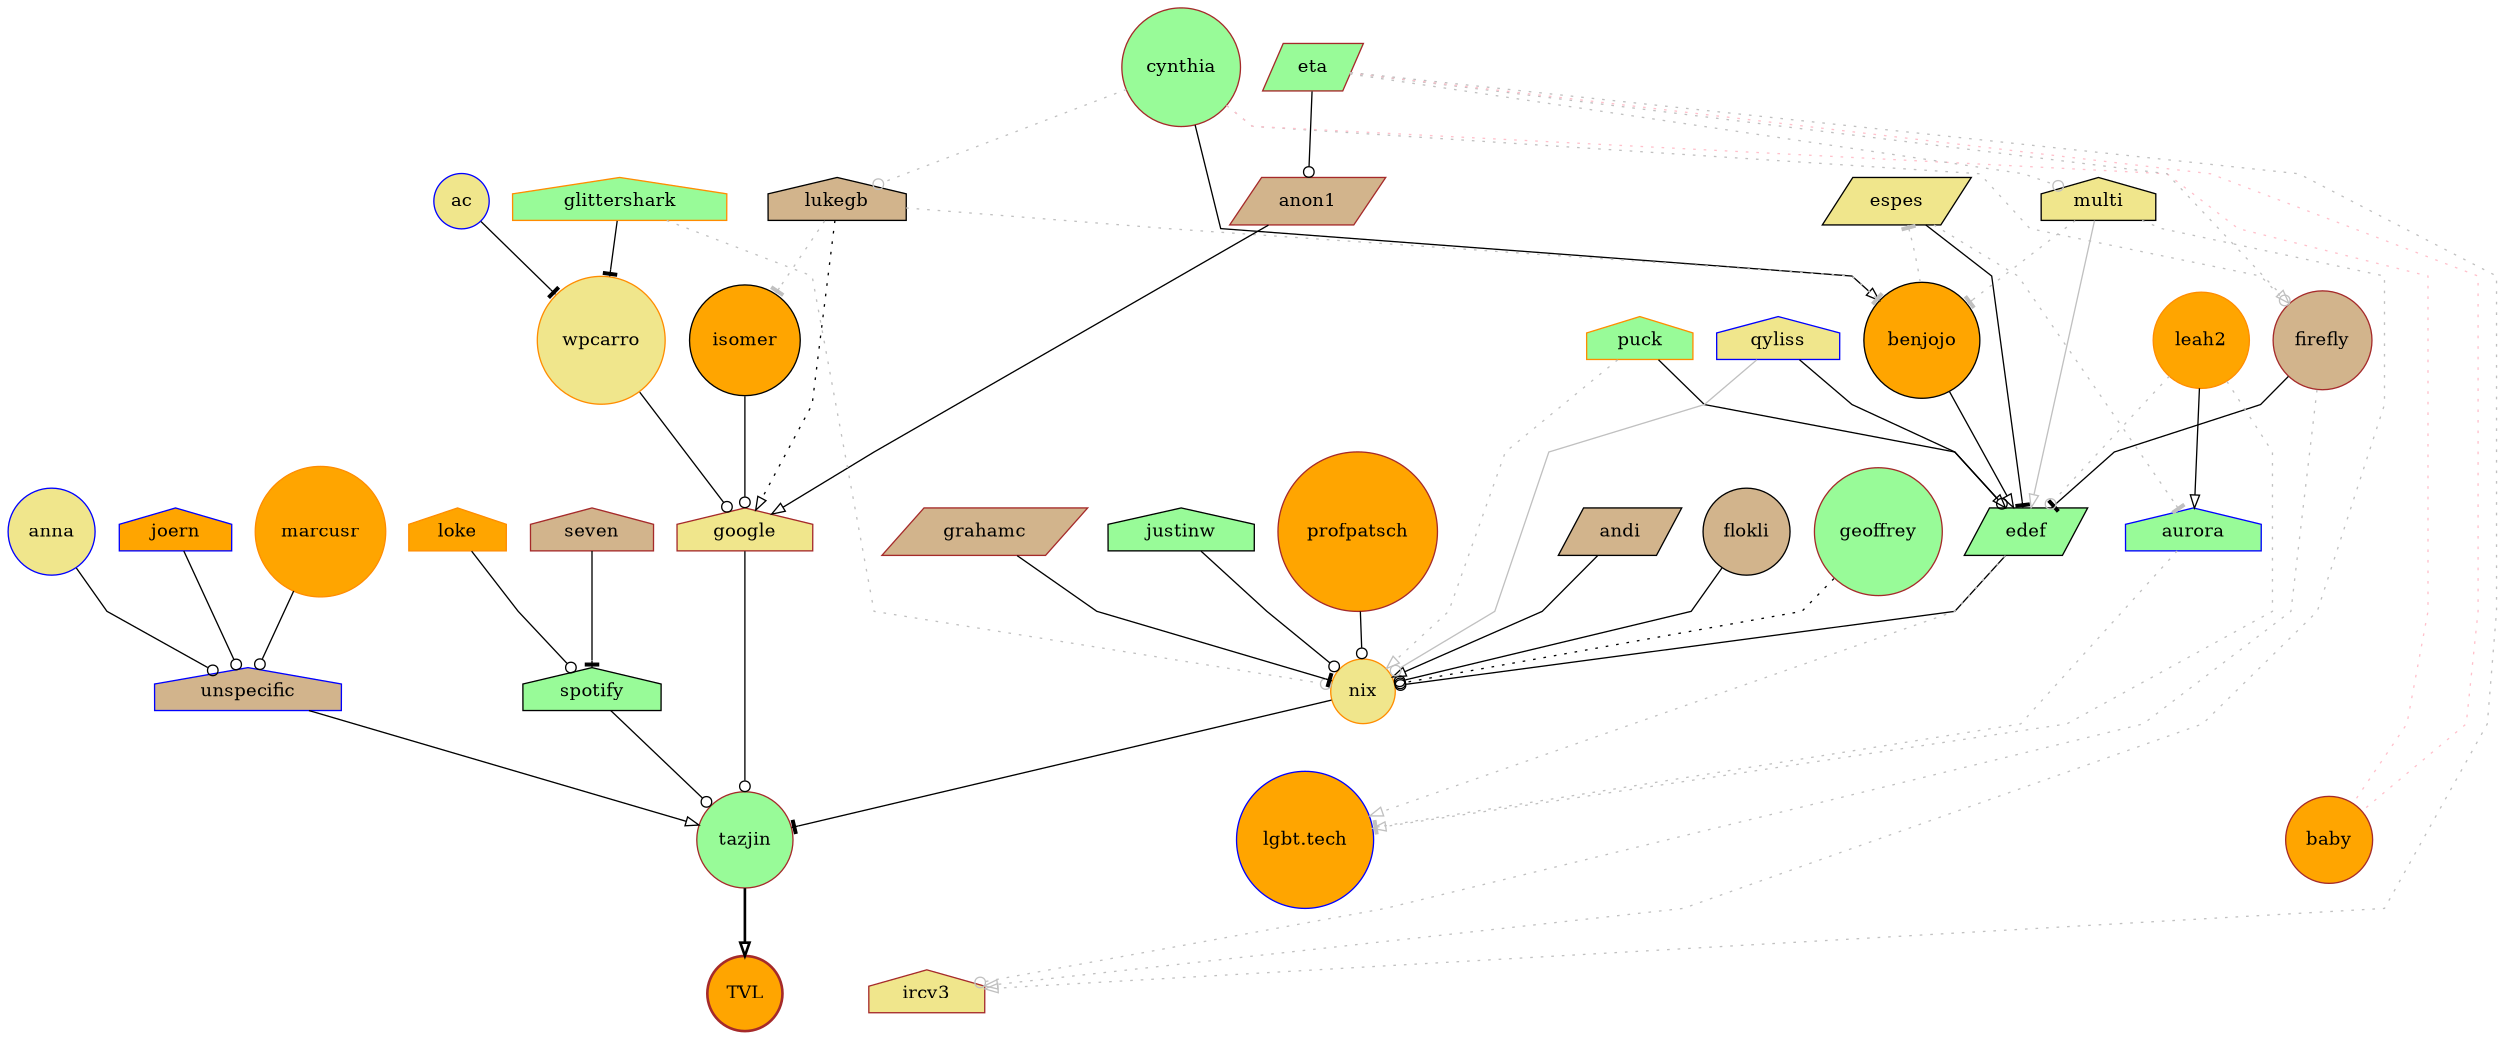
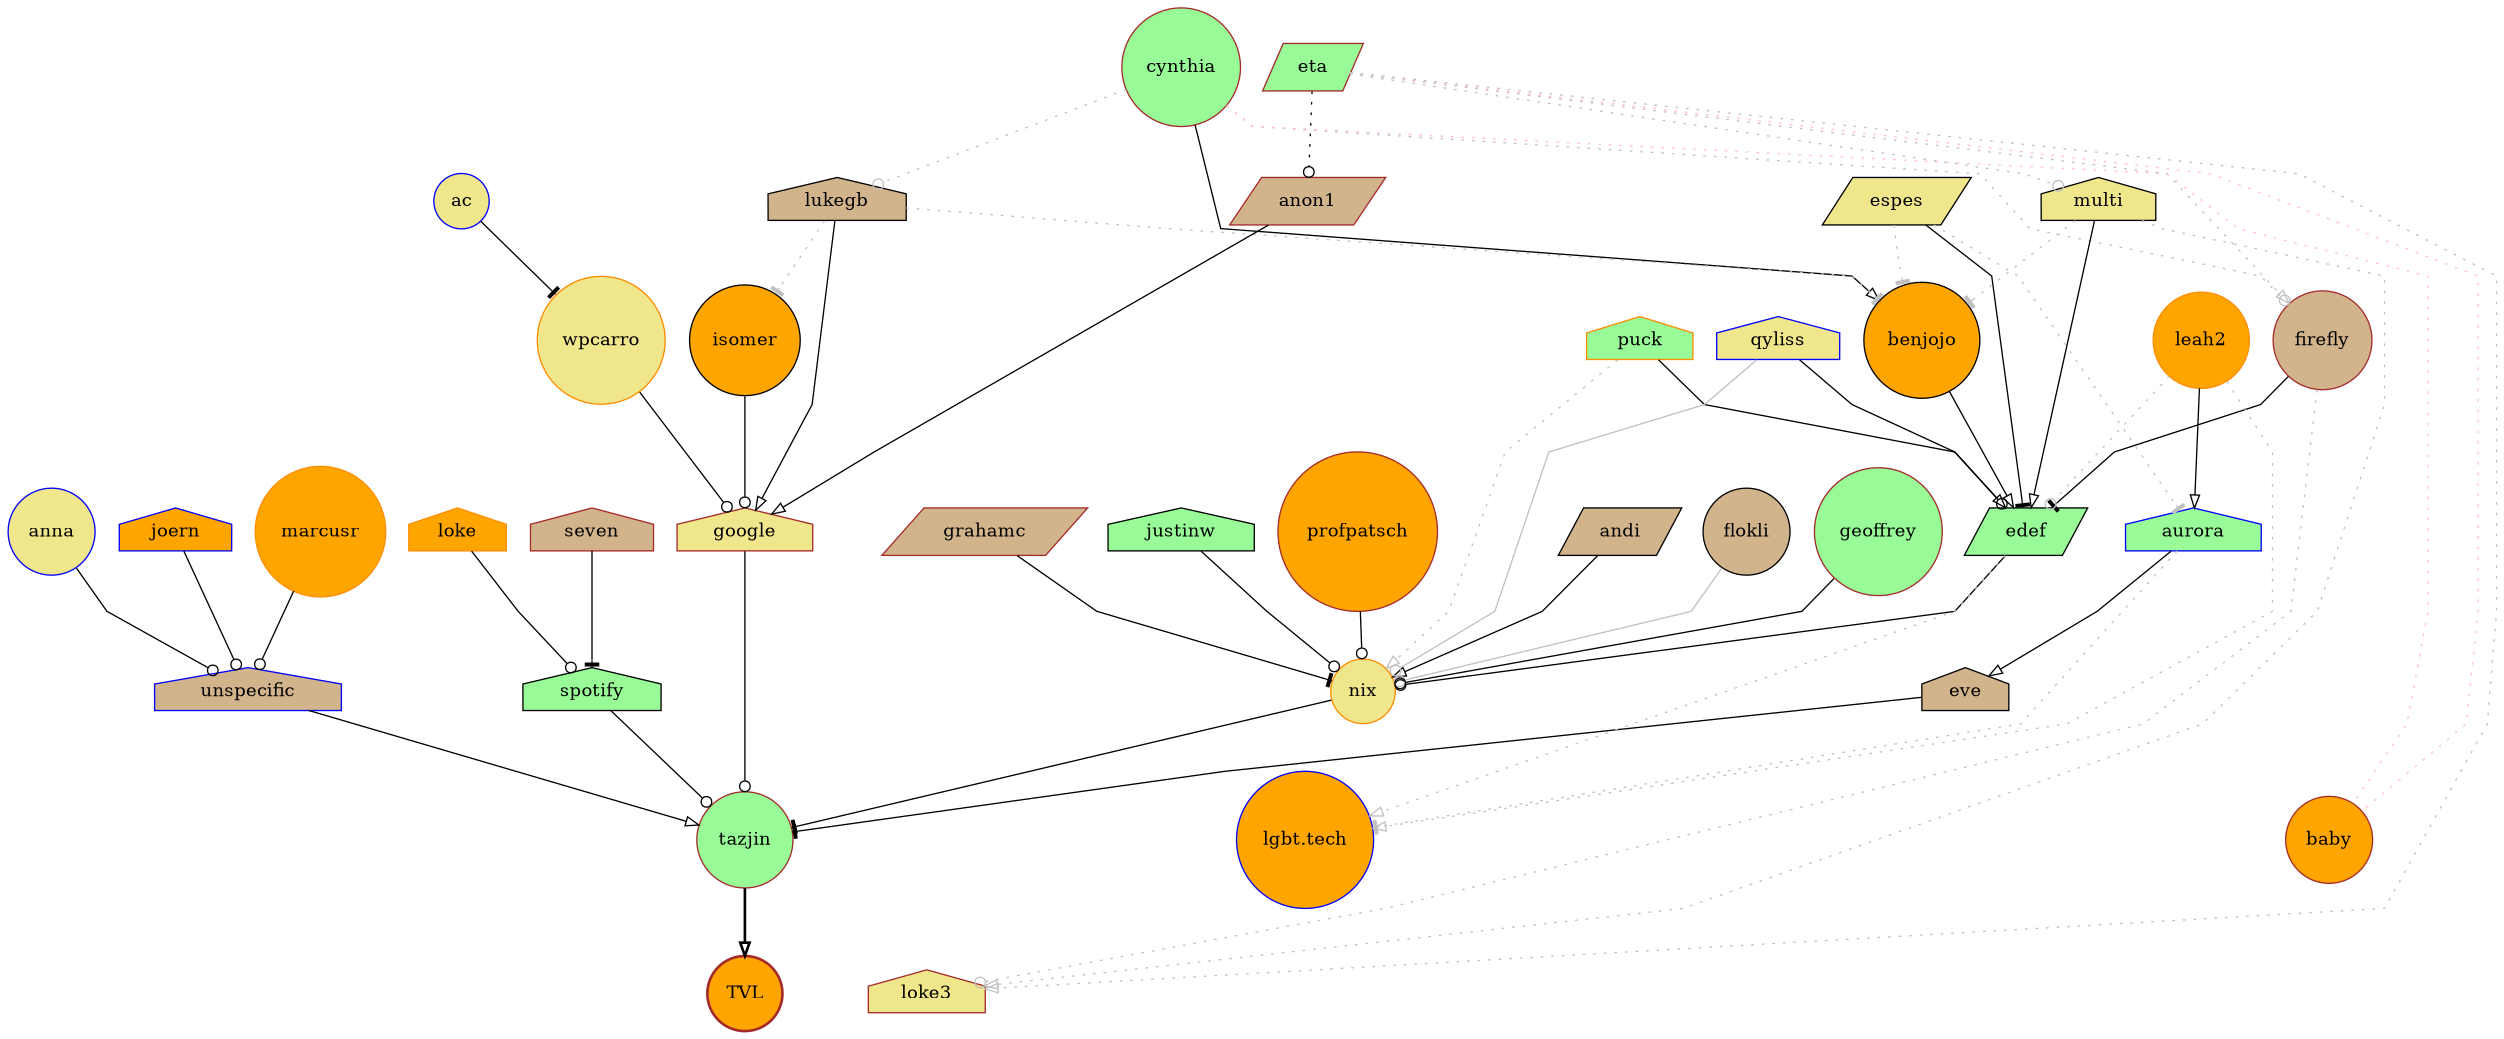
(1311, 121) -> (1311, 121)
(620, 201) -> none
(1915, 256) -> (1897, 251)
(2064, 358) -> (2064, 358)
(817, 365) -> (817, 365)
(1574, 639) -> (1574, 639)
(1626, 643) -> (1626, 643)
none -> (1965, 691)
(927, 994) -> (927, 994)
